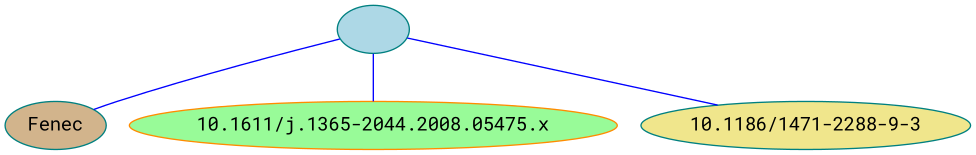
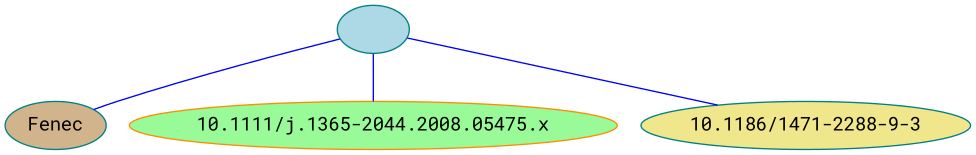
(373, 125) -> (373, 125)
